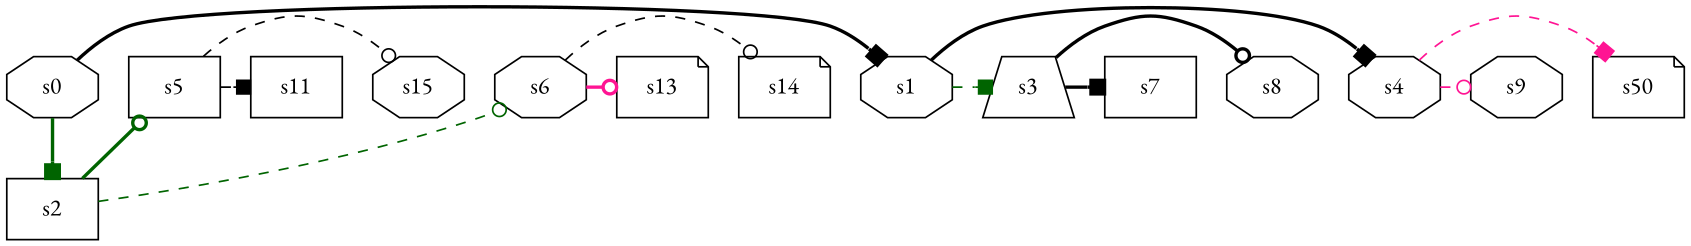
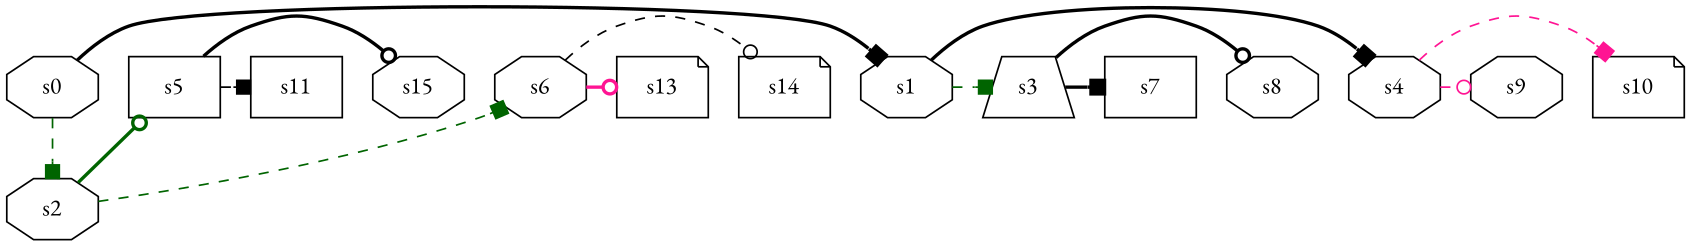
(263, 22) -> (263, 22)
(1639, 87) -> (1639, 87)
(53, 140) -> (53, 140)
(298, 166) -> (296, 166)
(53, 209) -> (53, 209)
